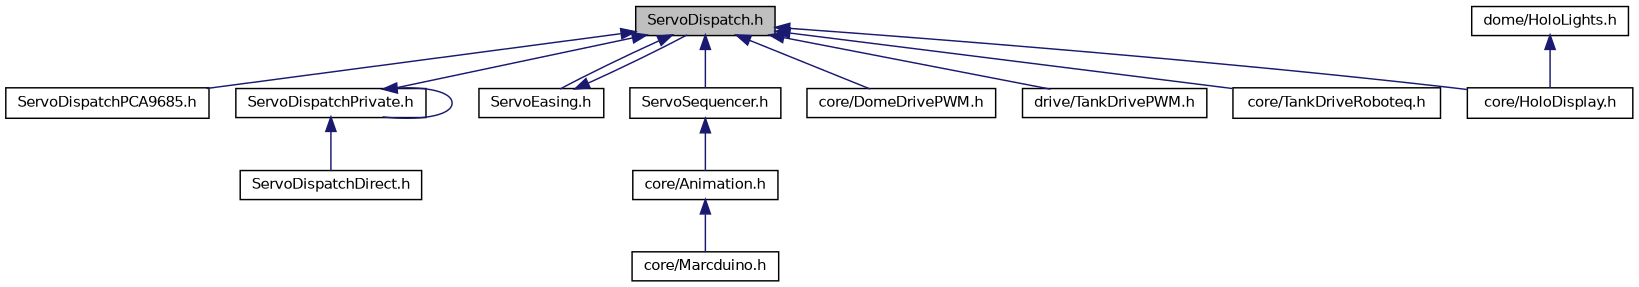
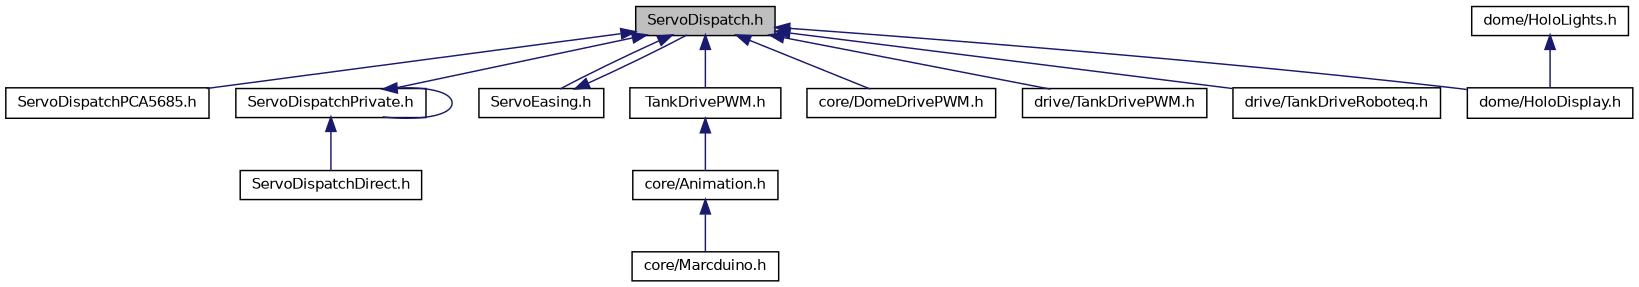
(107, 103) -> (107, 103)
(705, 103) -> (705, 103)
(1337, 103) -> (1337, 103)
(1550, 103) -> (1550, 103)
